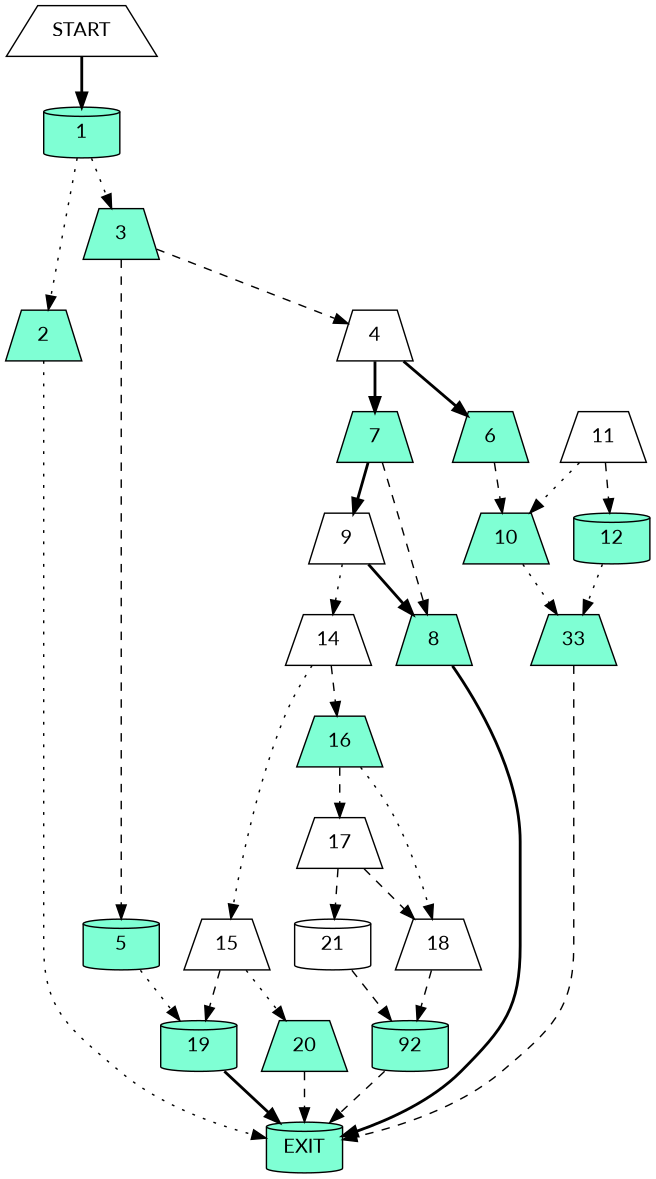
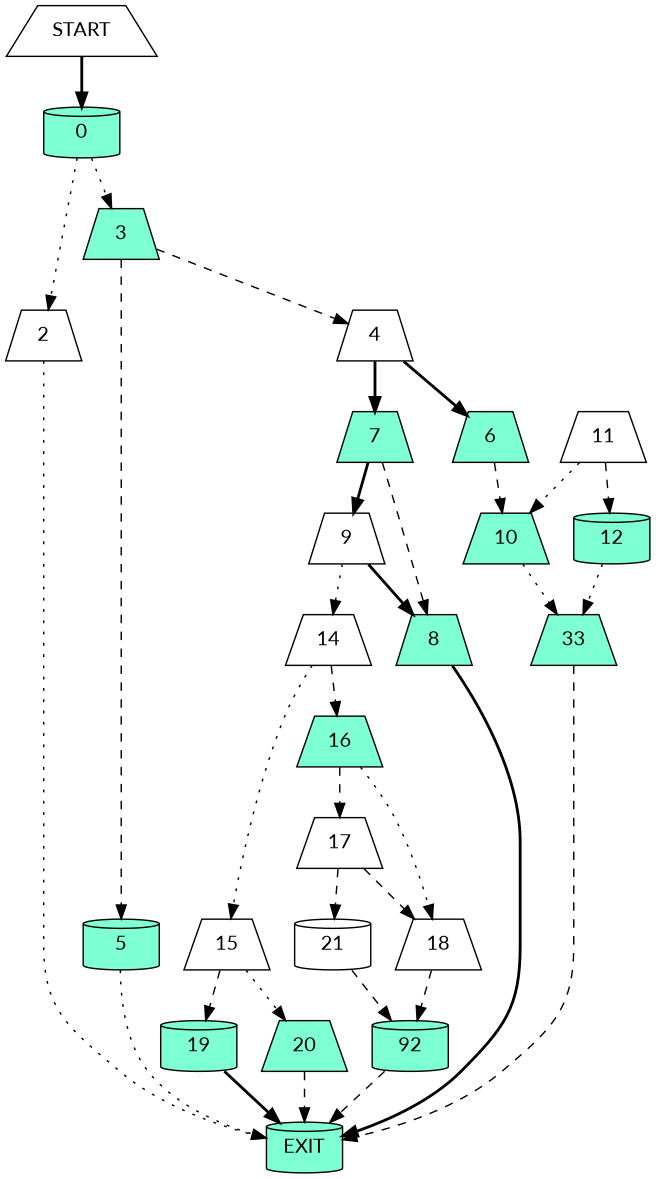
(82, 133) -> (82, 133)
(44, 336) -> (44, 336)
(156, 990) -> (154, 1078)
